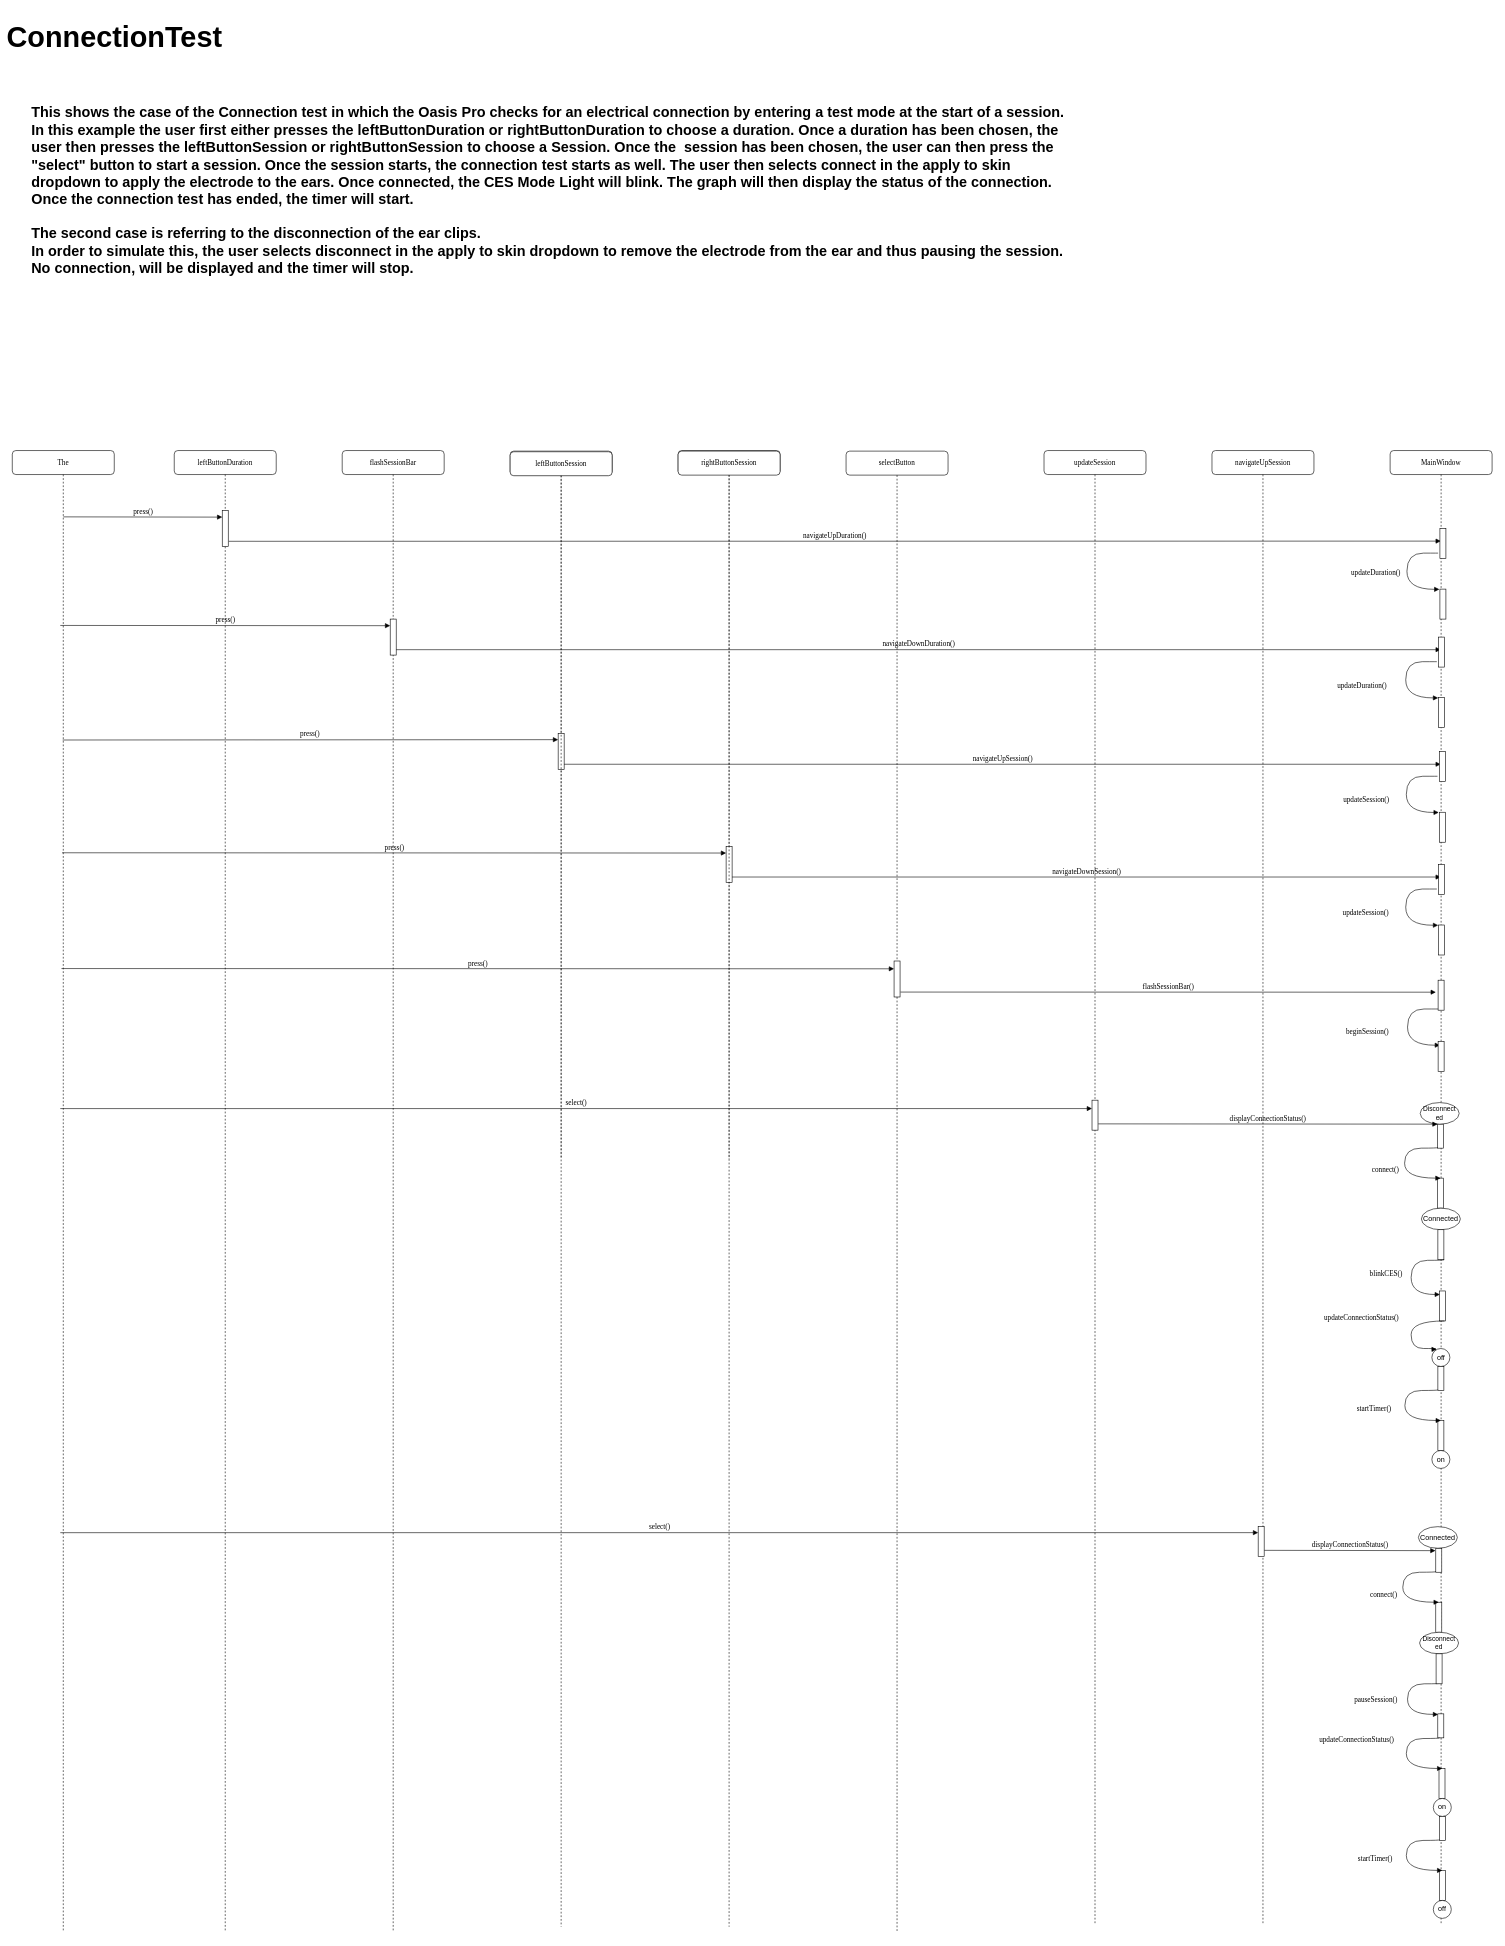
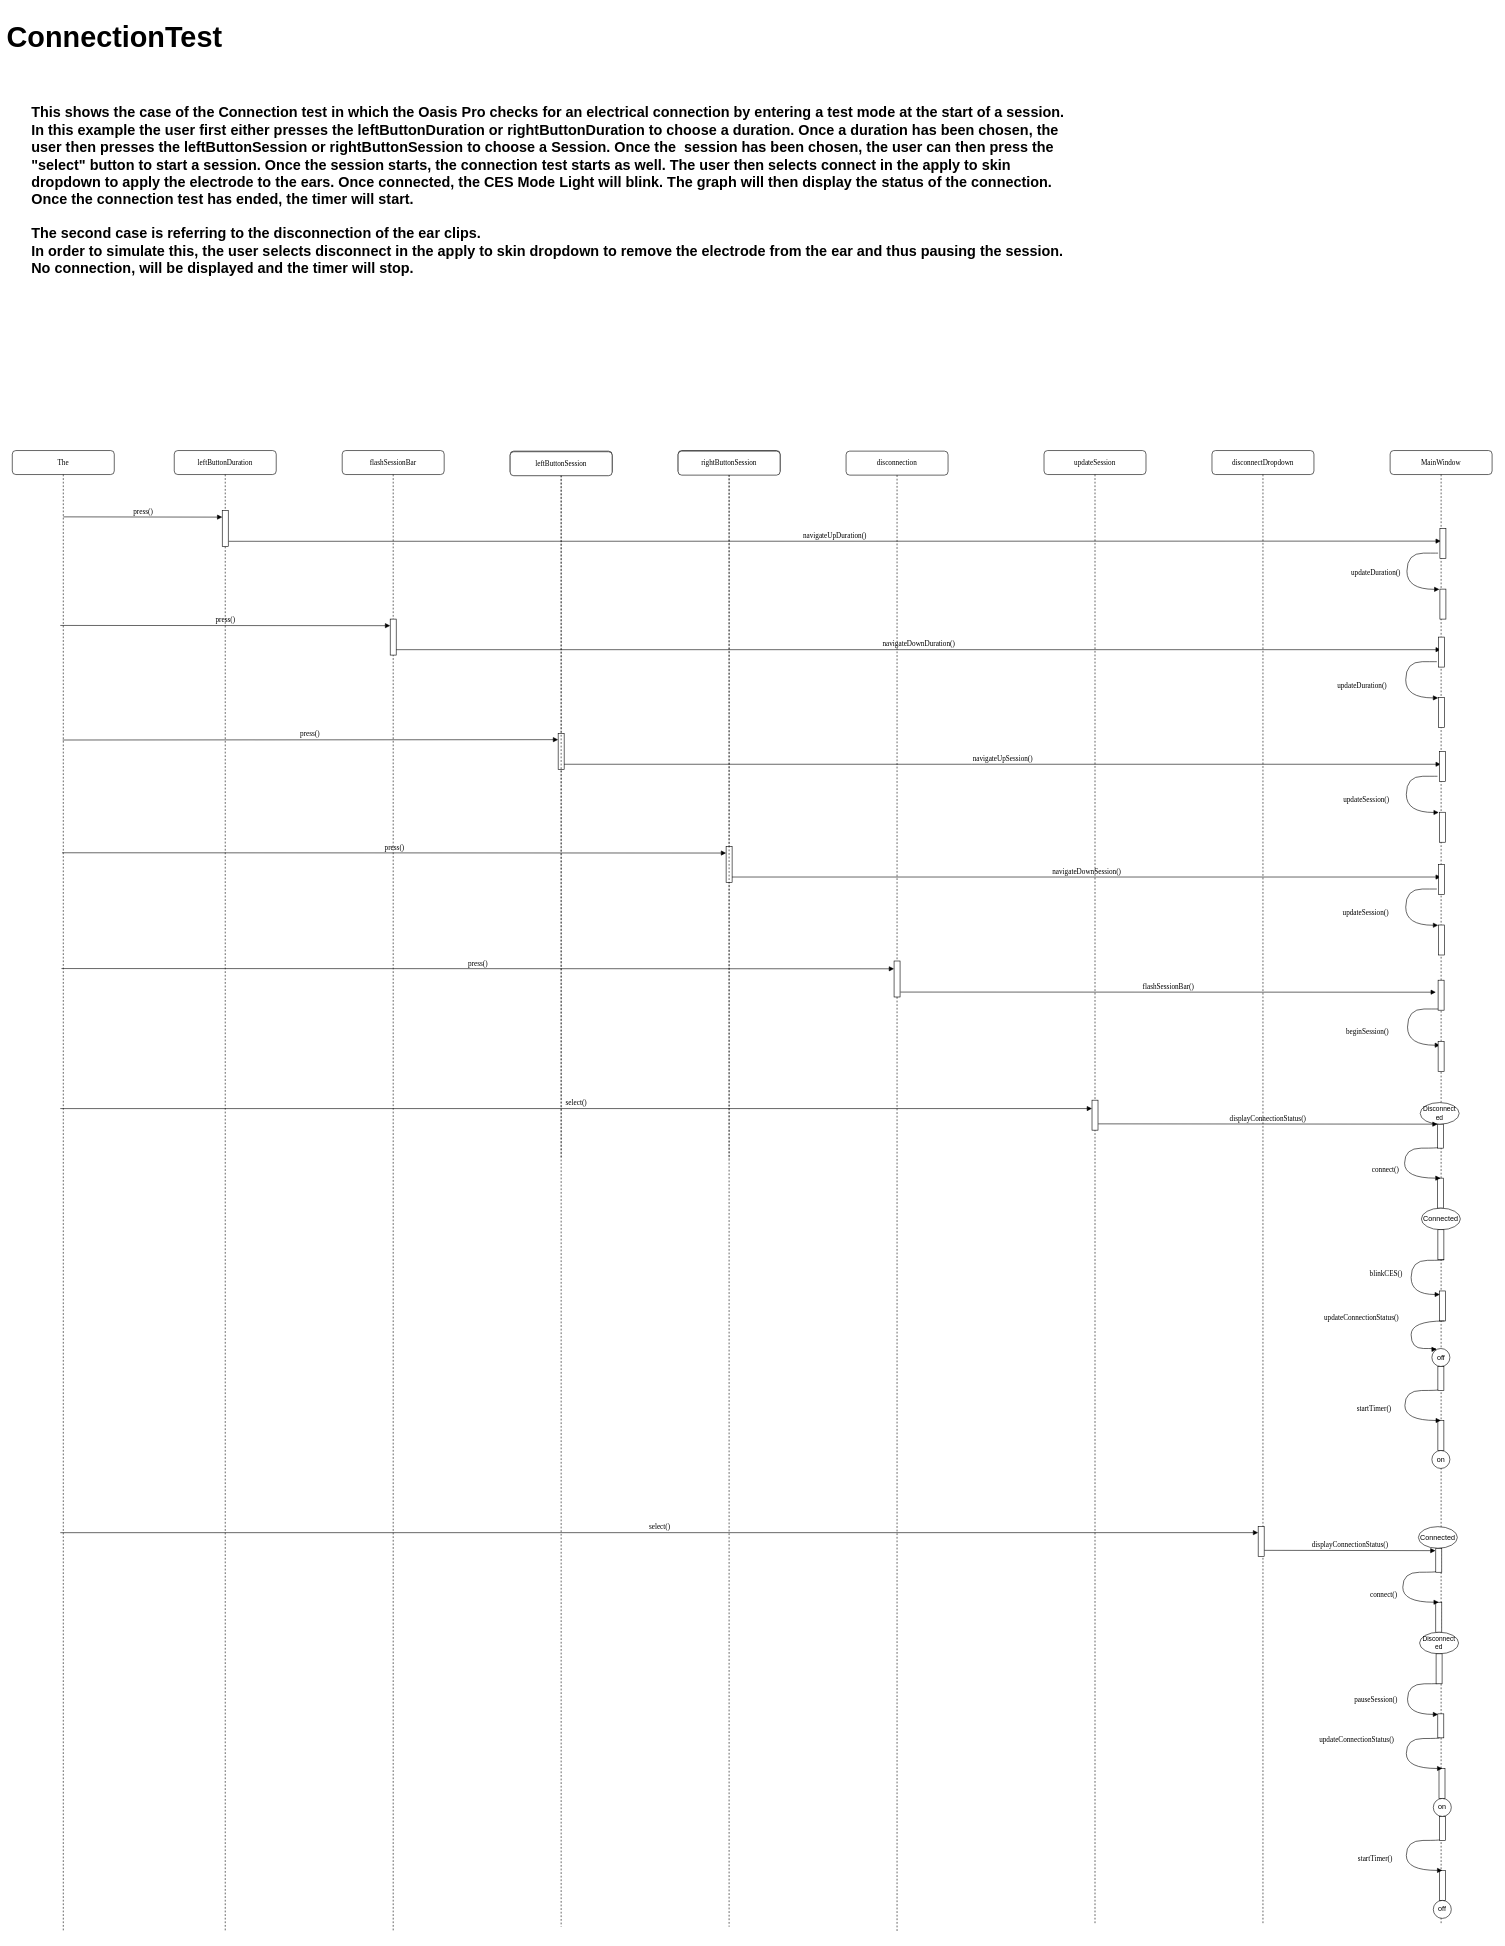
(1263, 462) -> (1263, 462)
(897, 463) -> (897, 463)
